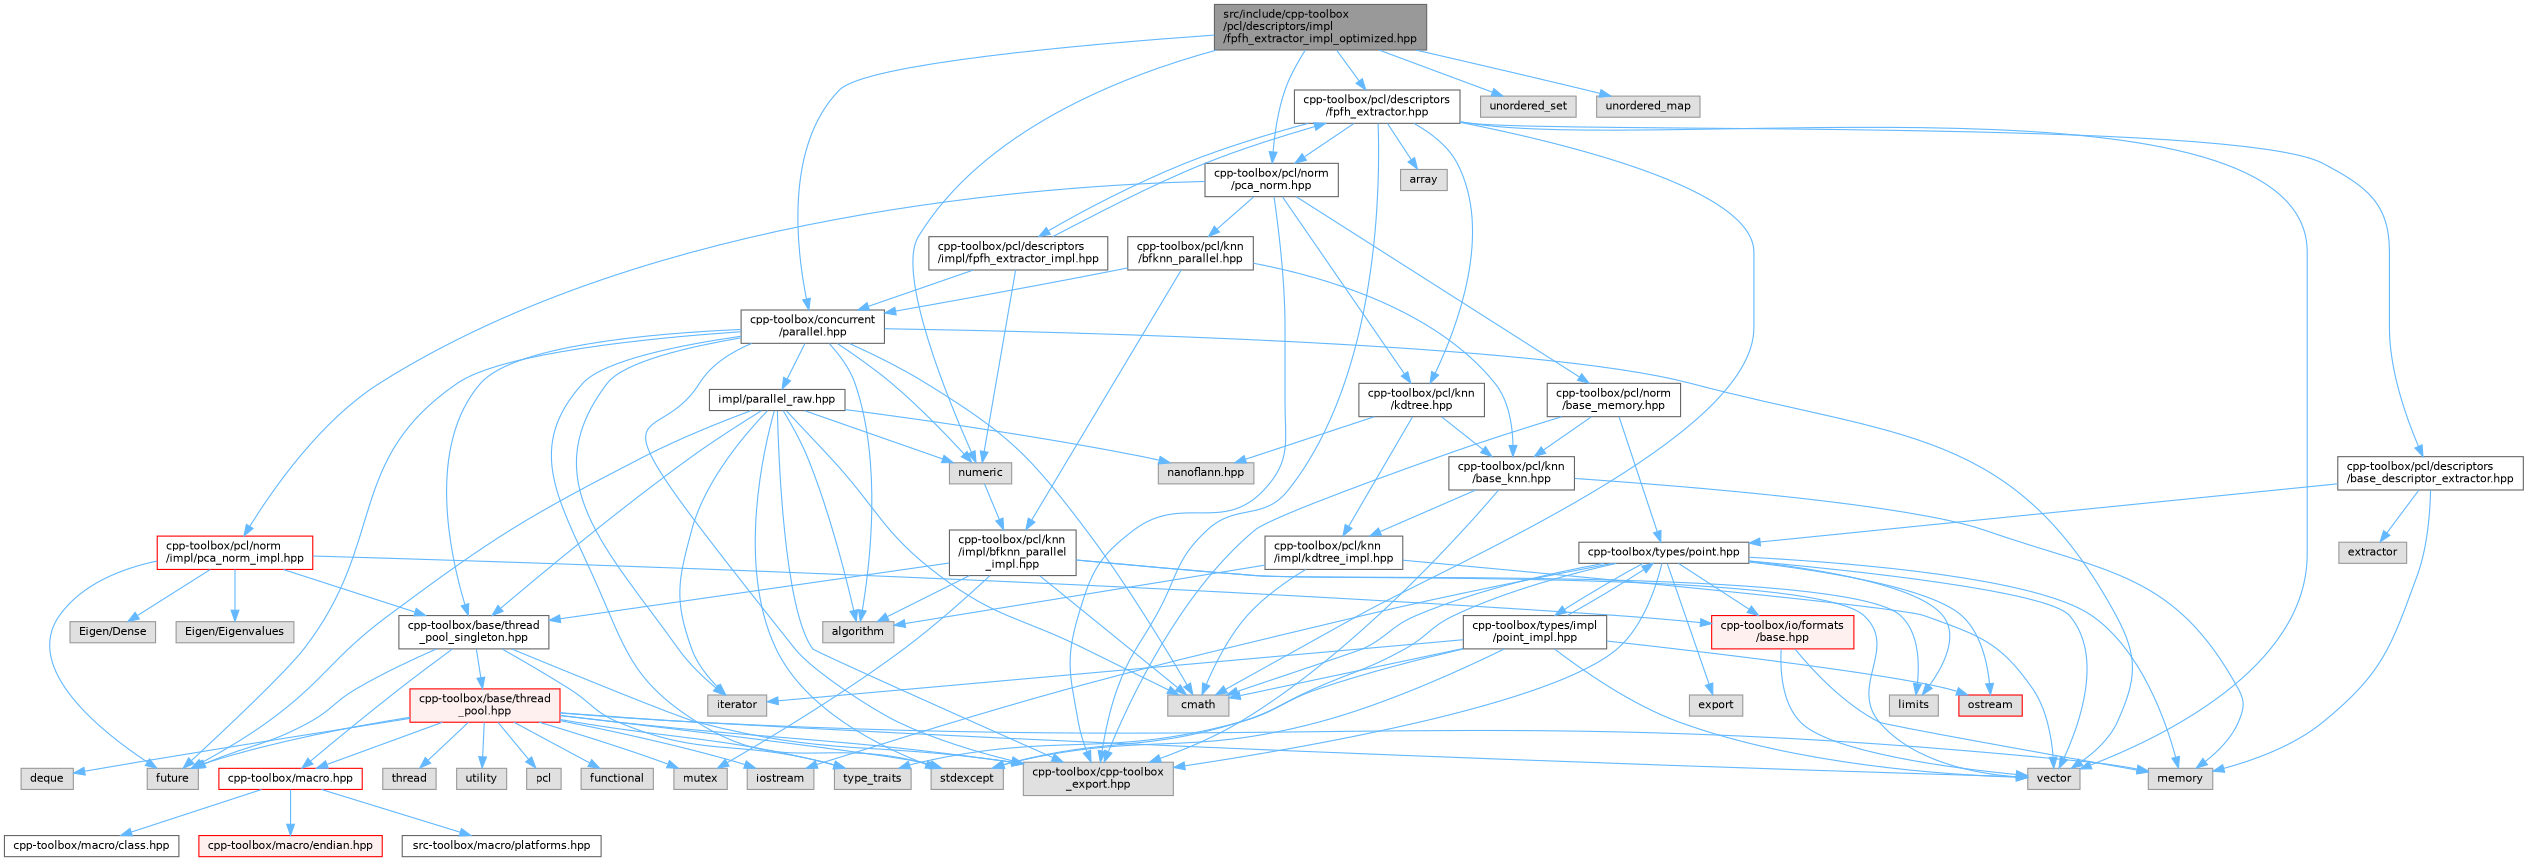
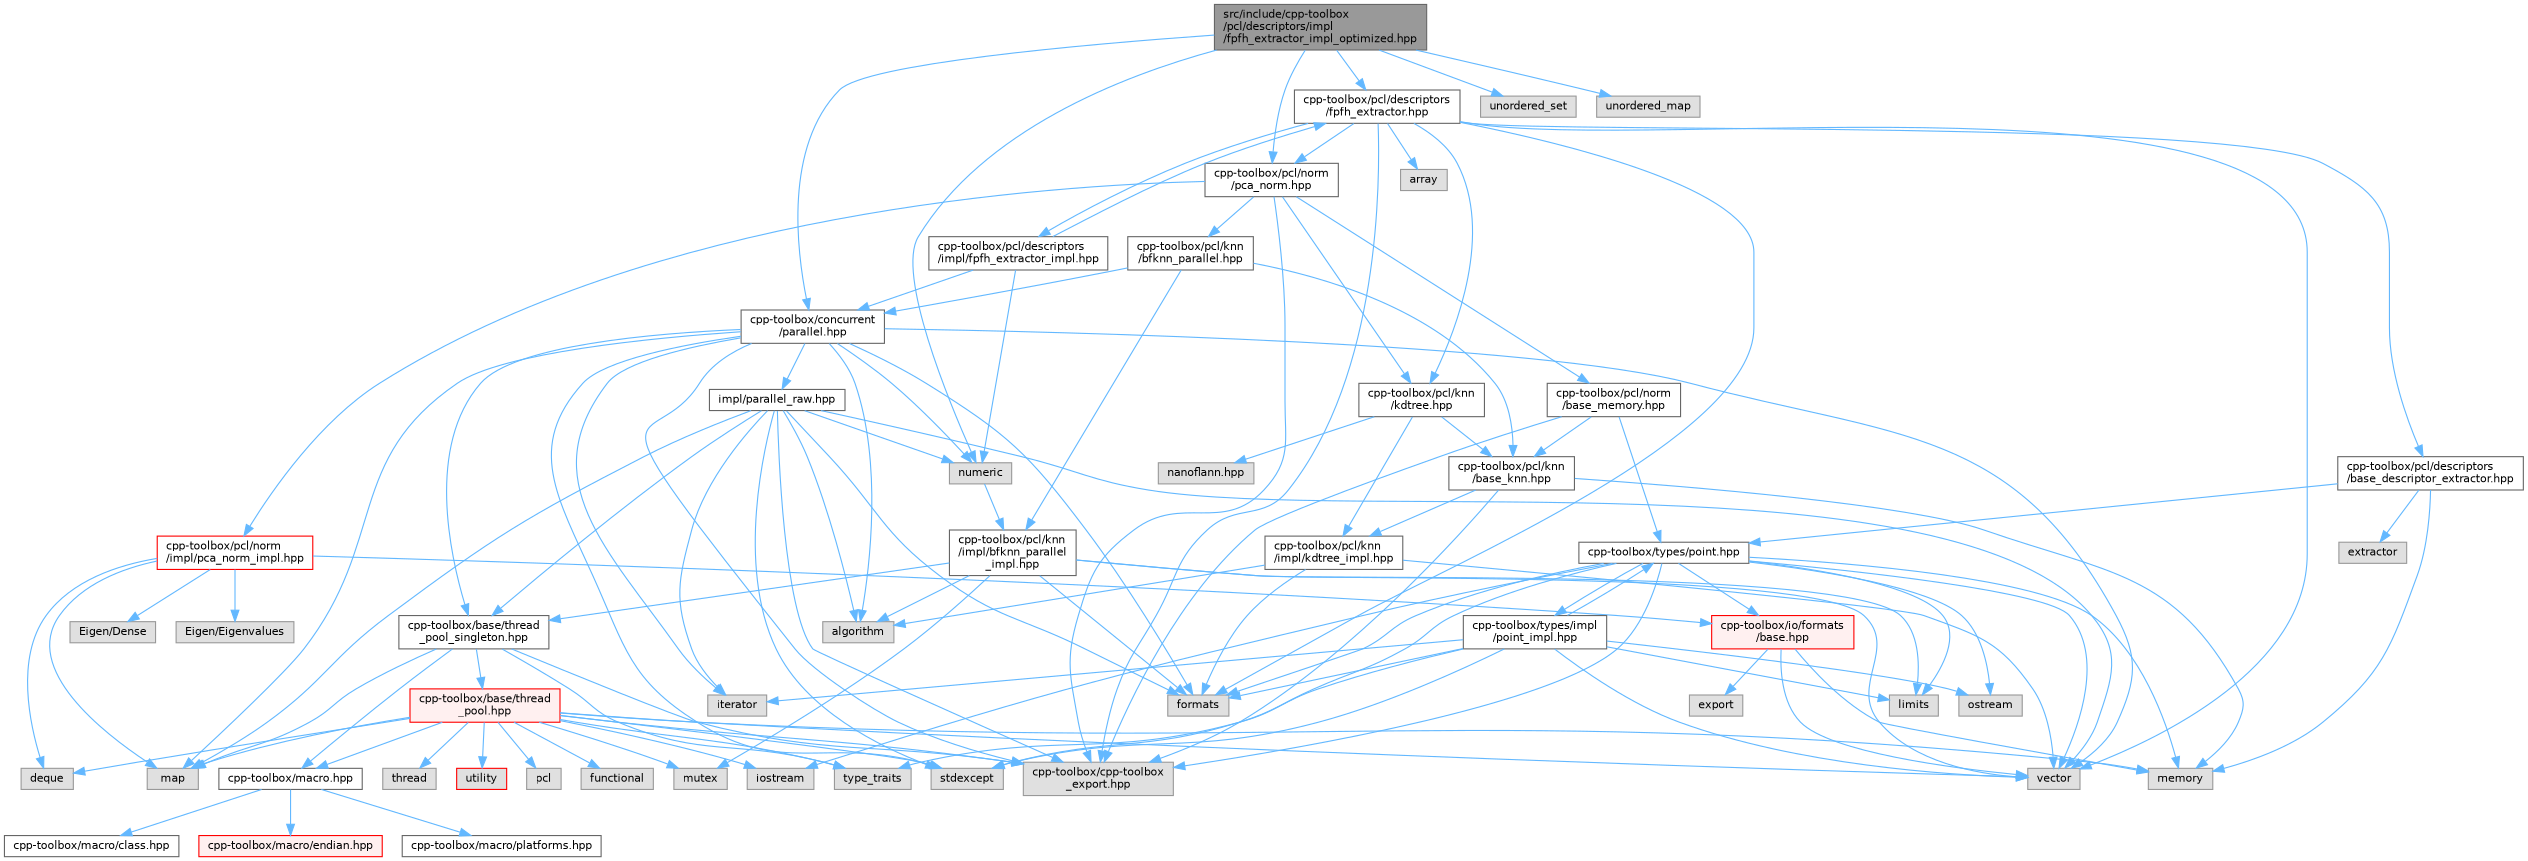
(1010, 433) -> (1542, 503)
(349, 591) -> (41, 624)
(1690, 630) -> (1751, 667)
none -> (1736, 671)
(1198, 706) -> (1198, 706)
(1991, 706) -> (1991, 706)
(173, 779) -> (173, 779)
(291, 779) -> (291, 779)
(482, 779) -> (482, 779)
(502, 846) -> (502, 846)
